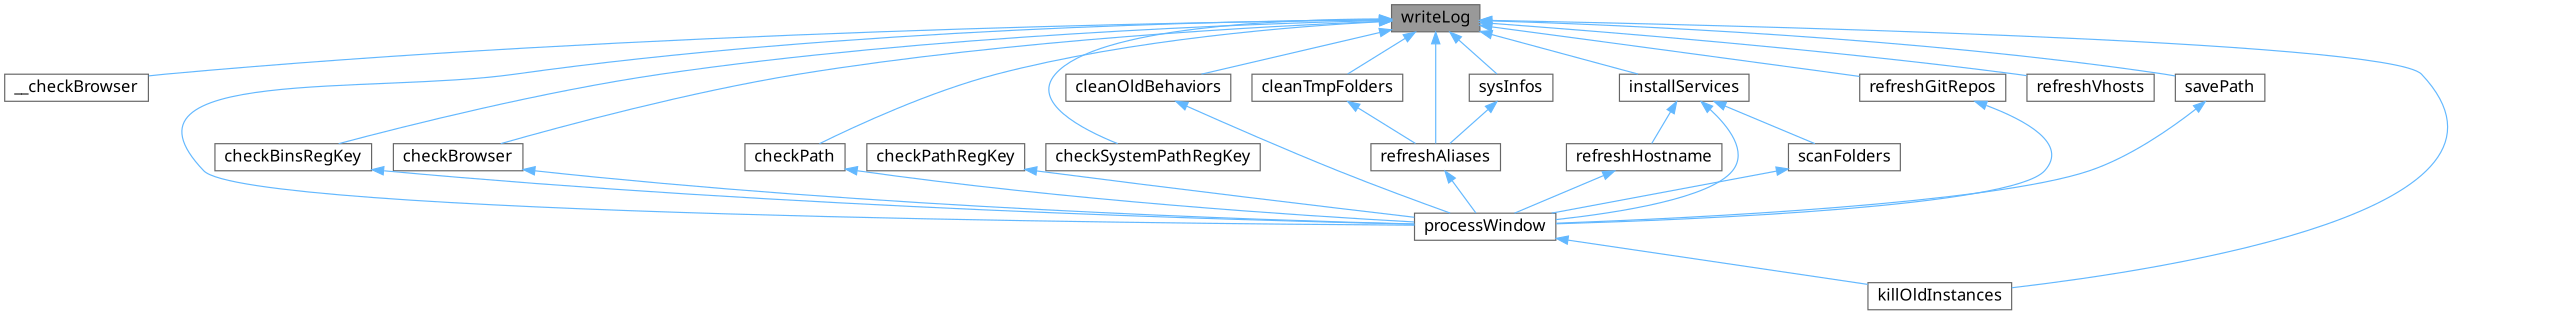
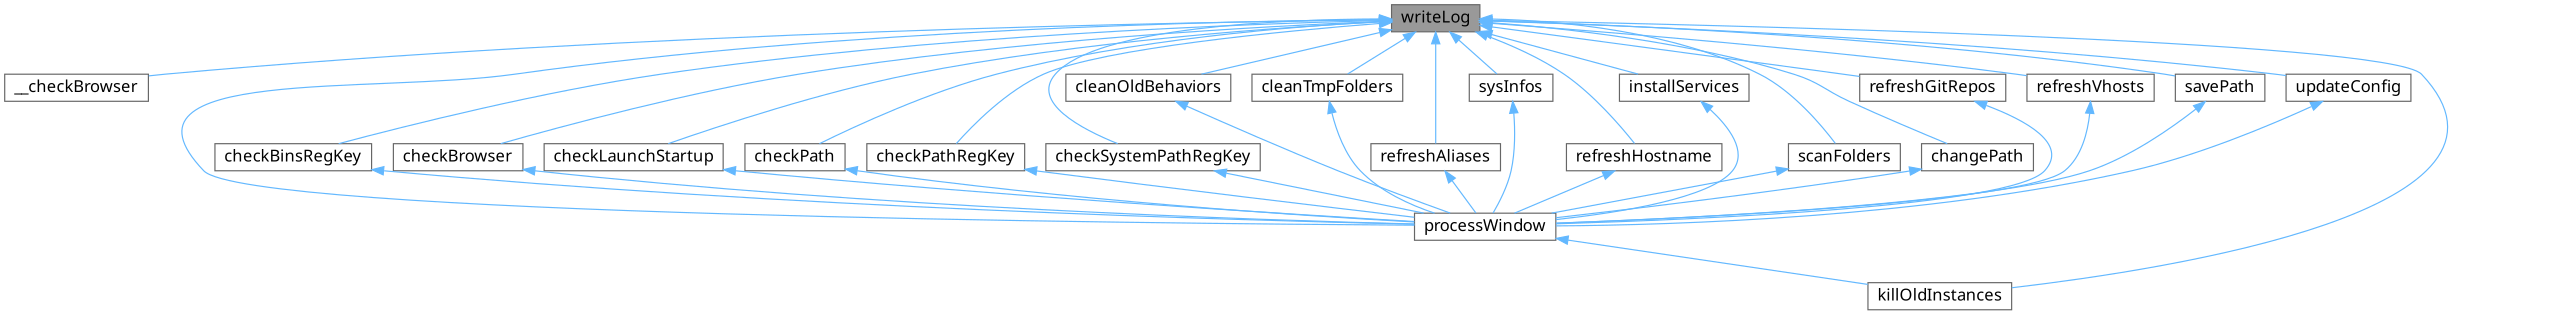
none -> (1044, 74)
none -> (2348, 88)
(1770, 125) -> (1750, 70)
(1387, 126) -> (1363, 173)
(1469, 126) -> (1512, 165)
(1661, 128) -> (1569, 78)
none -> (634, 157)
none -> (1977, 157)
none -> (1325, 193)
none -> (1844, 207)
